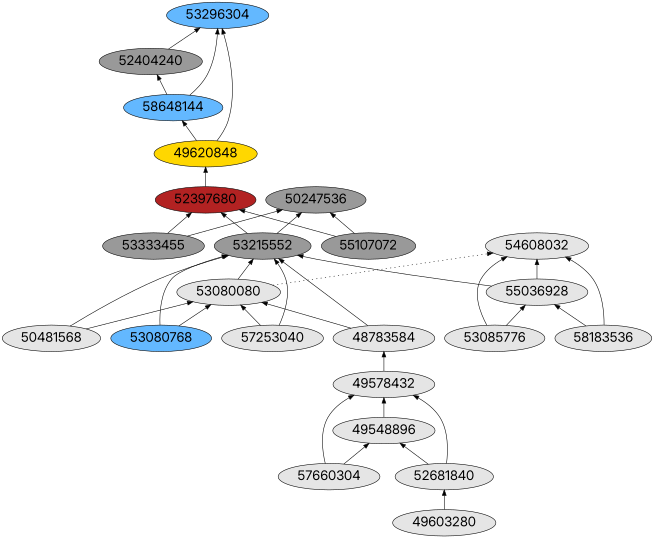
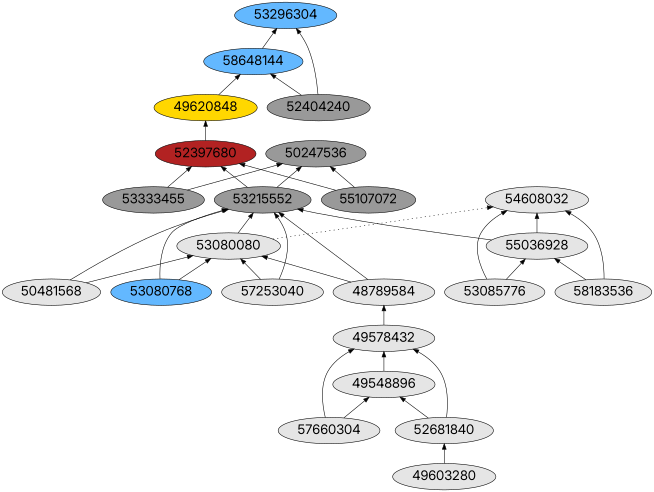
(163, 87) -> (288, 86)
(232, 89) -> none
(384, 338) -> (384, 292)
